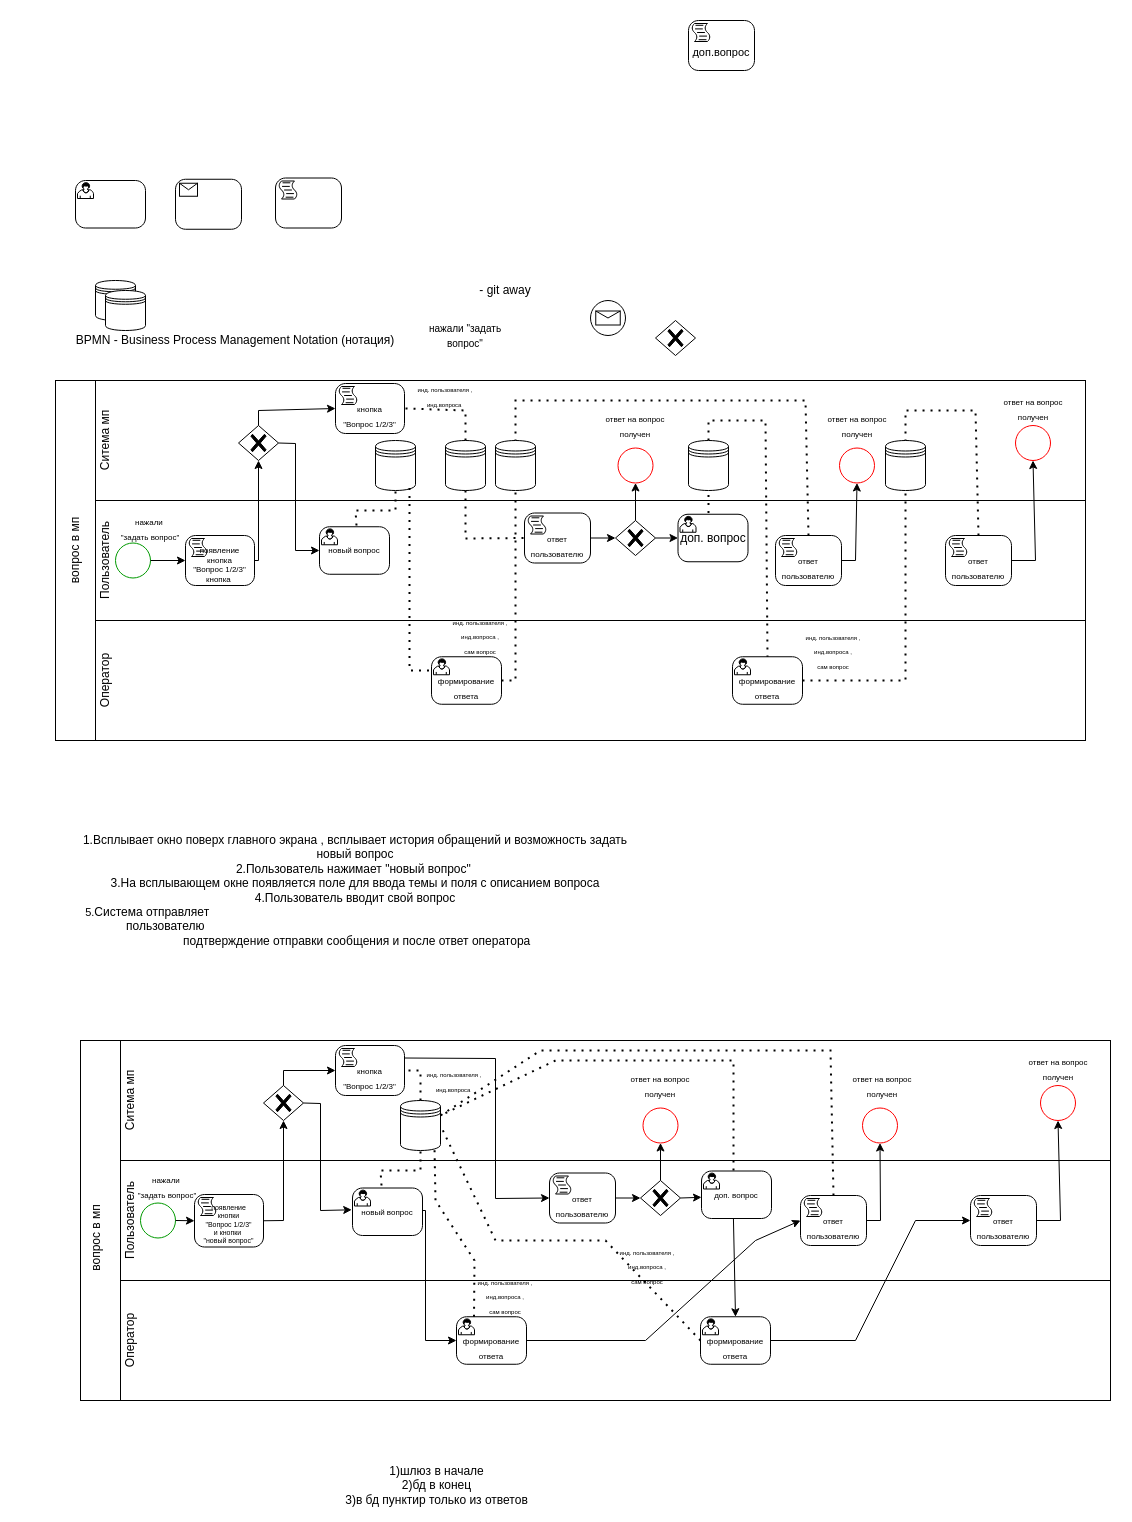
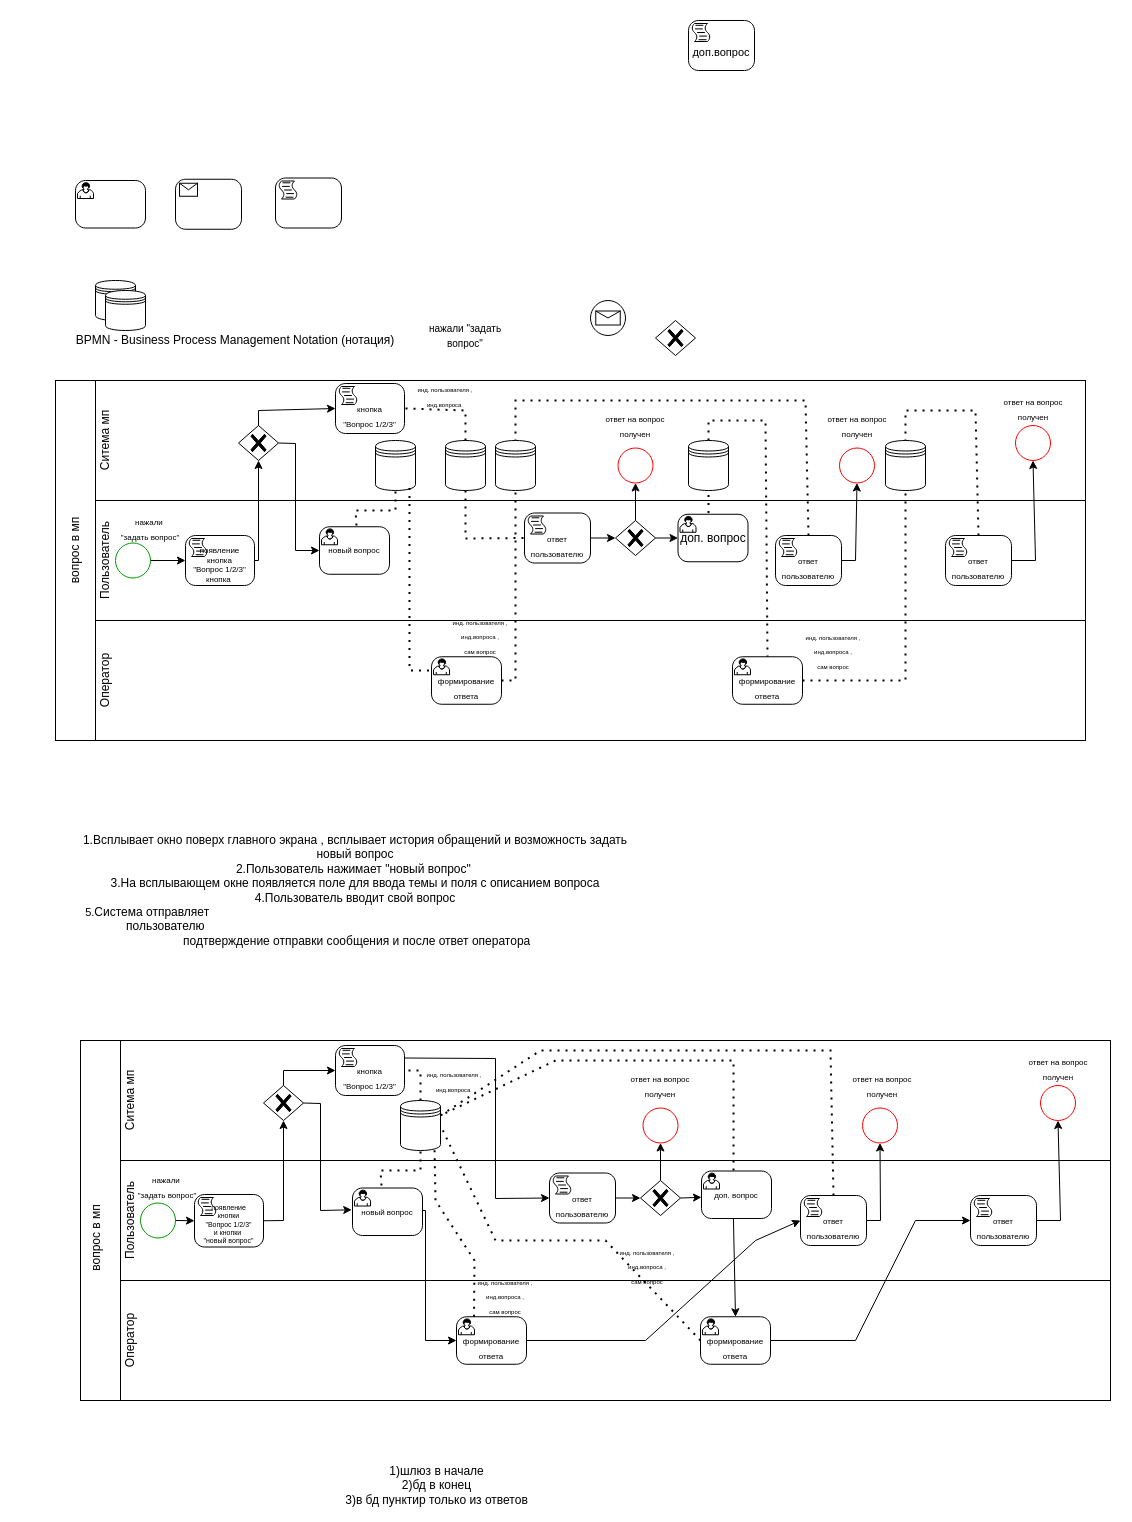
(506, 291) -> none
